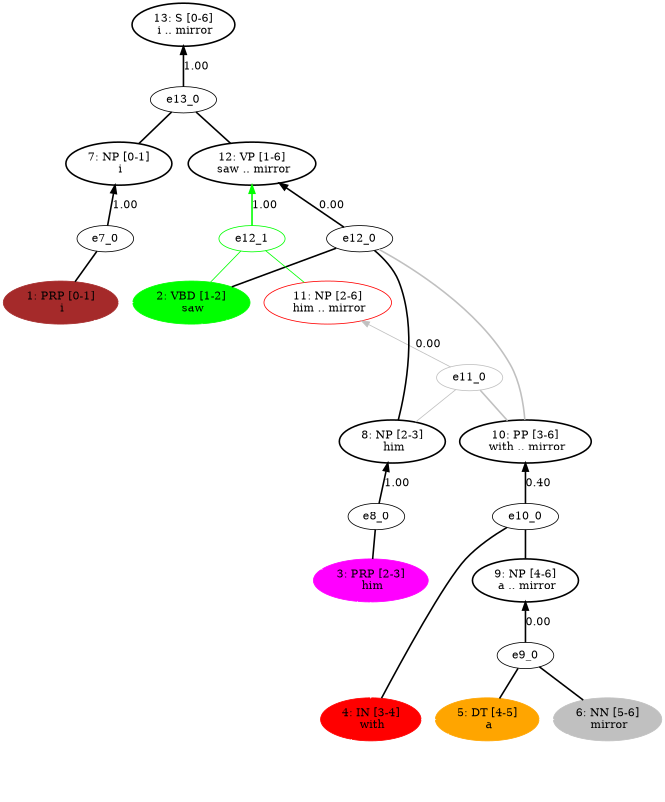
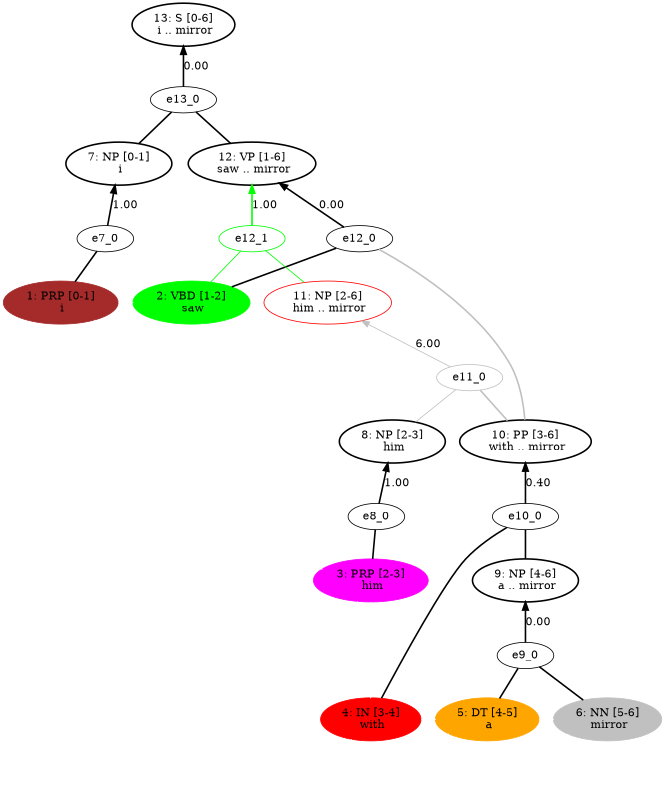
(196, 66) -> (196, 66)
(408, 331) -> none
(428, 344) -> (428, 344)
